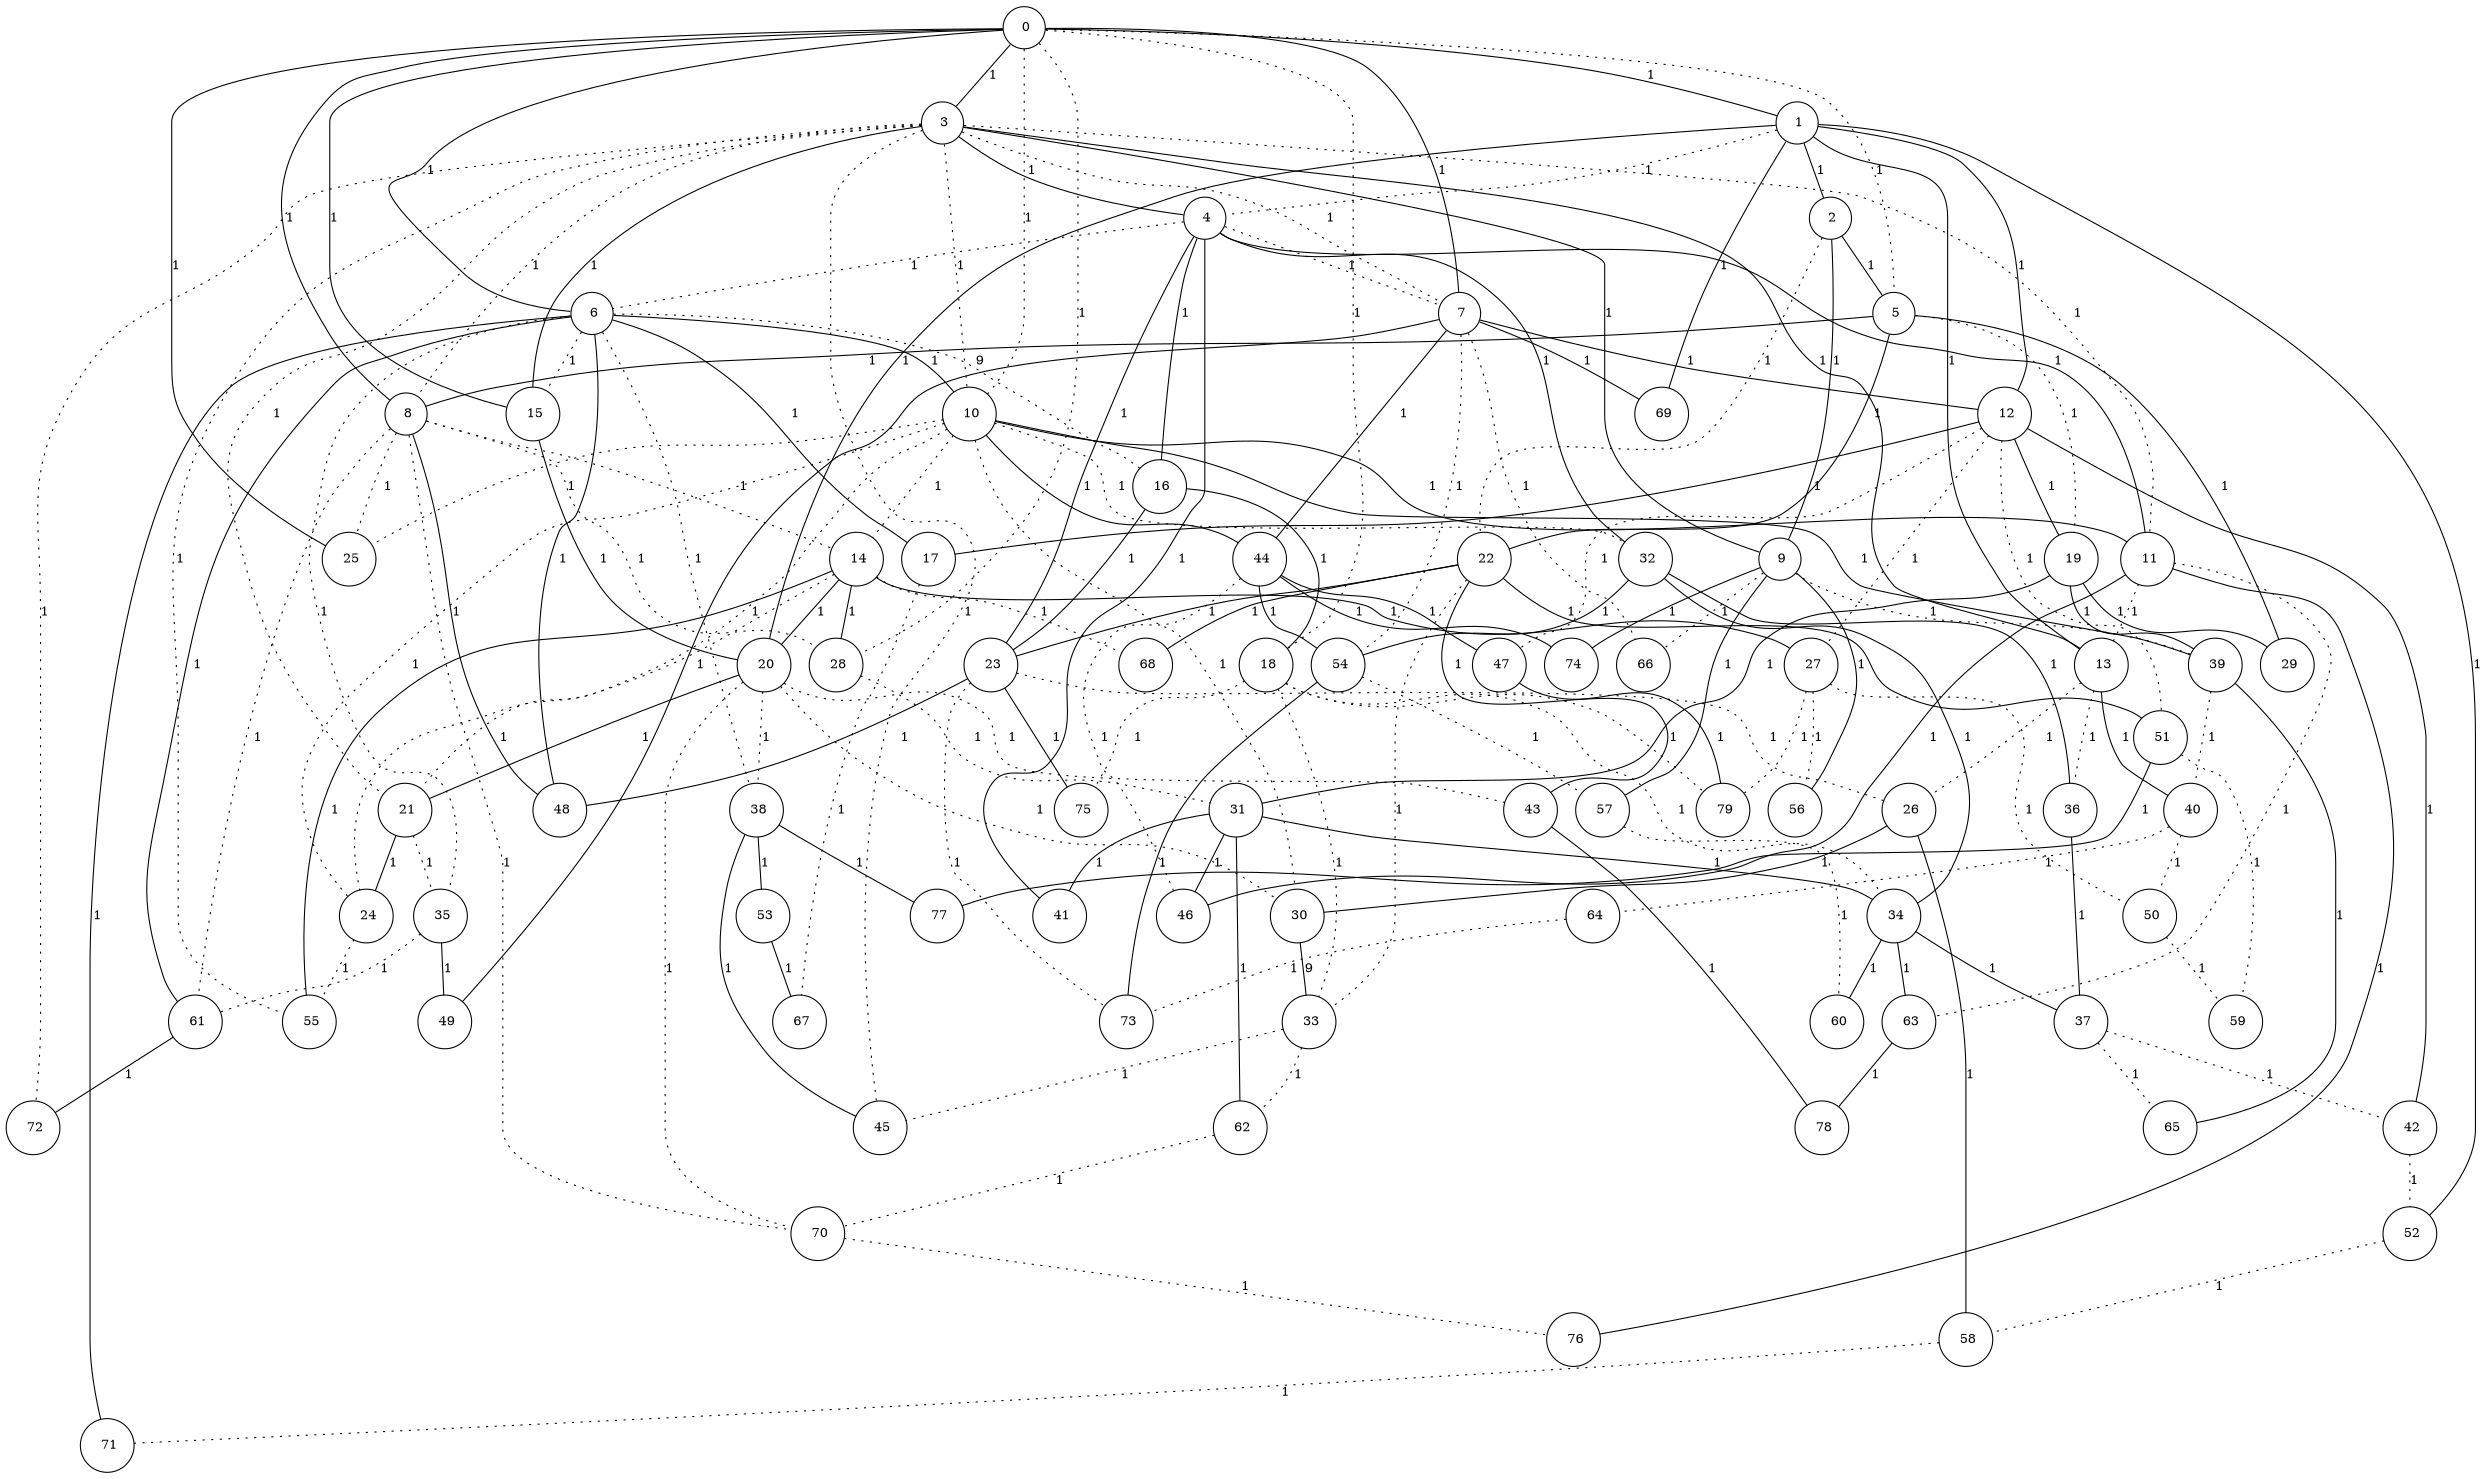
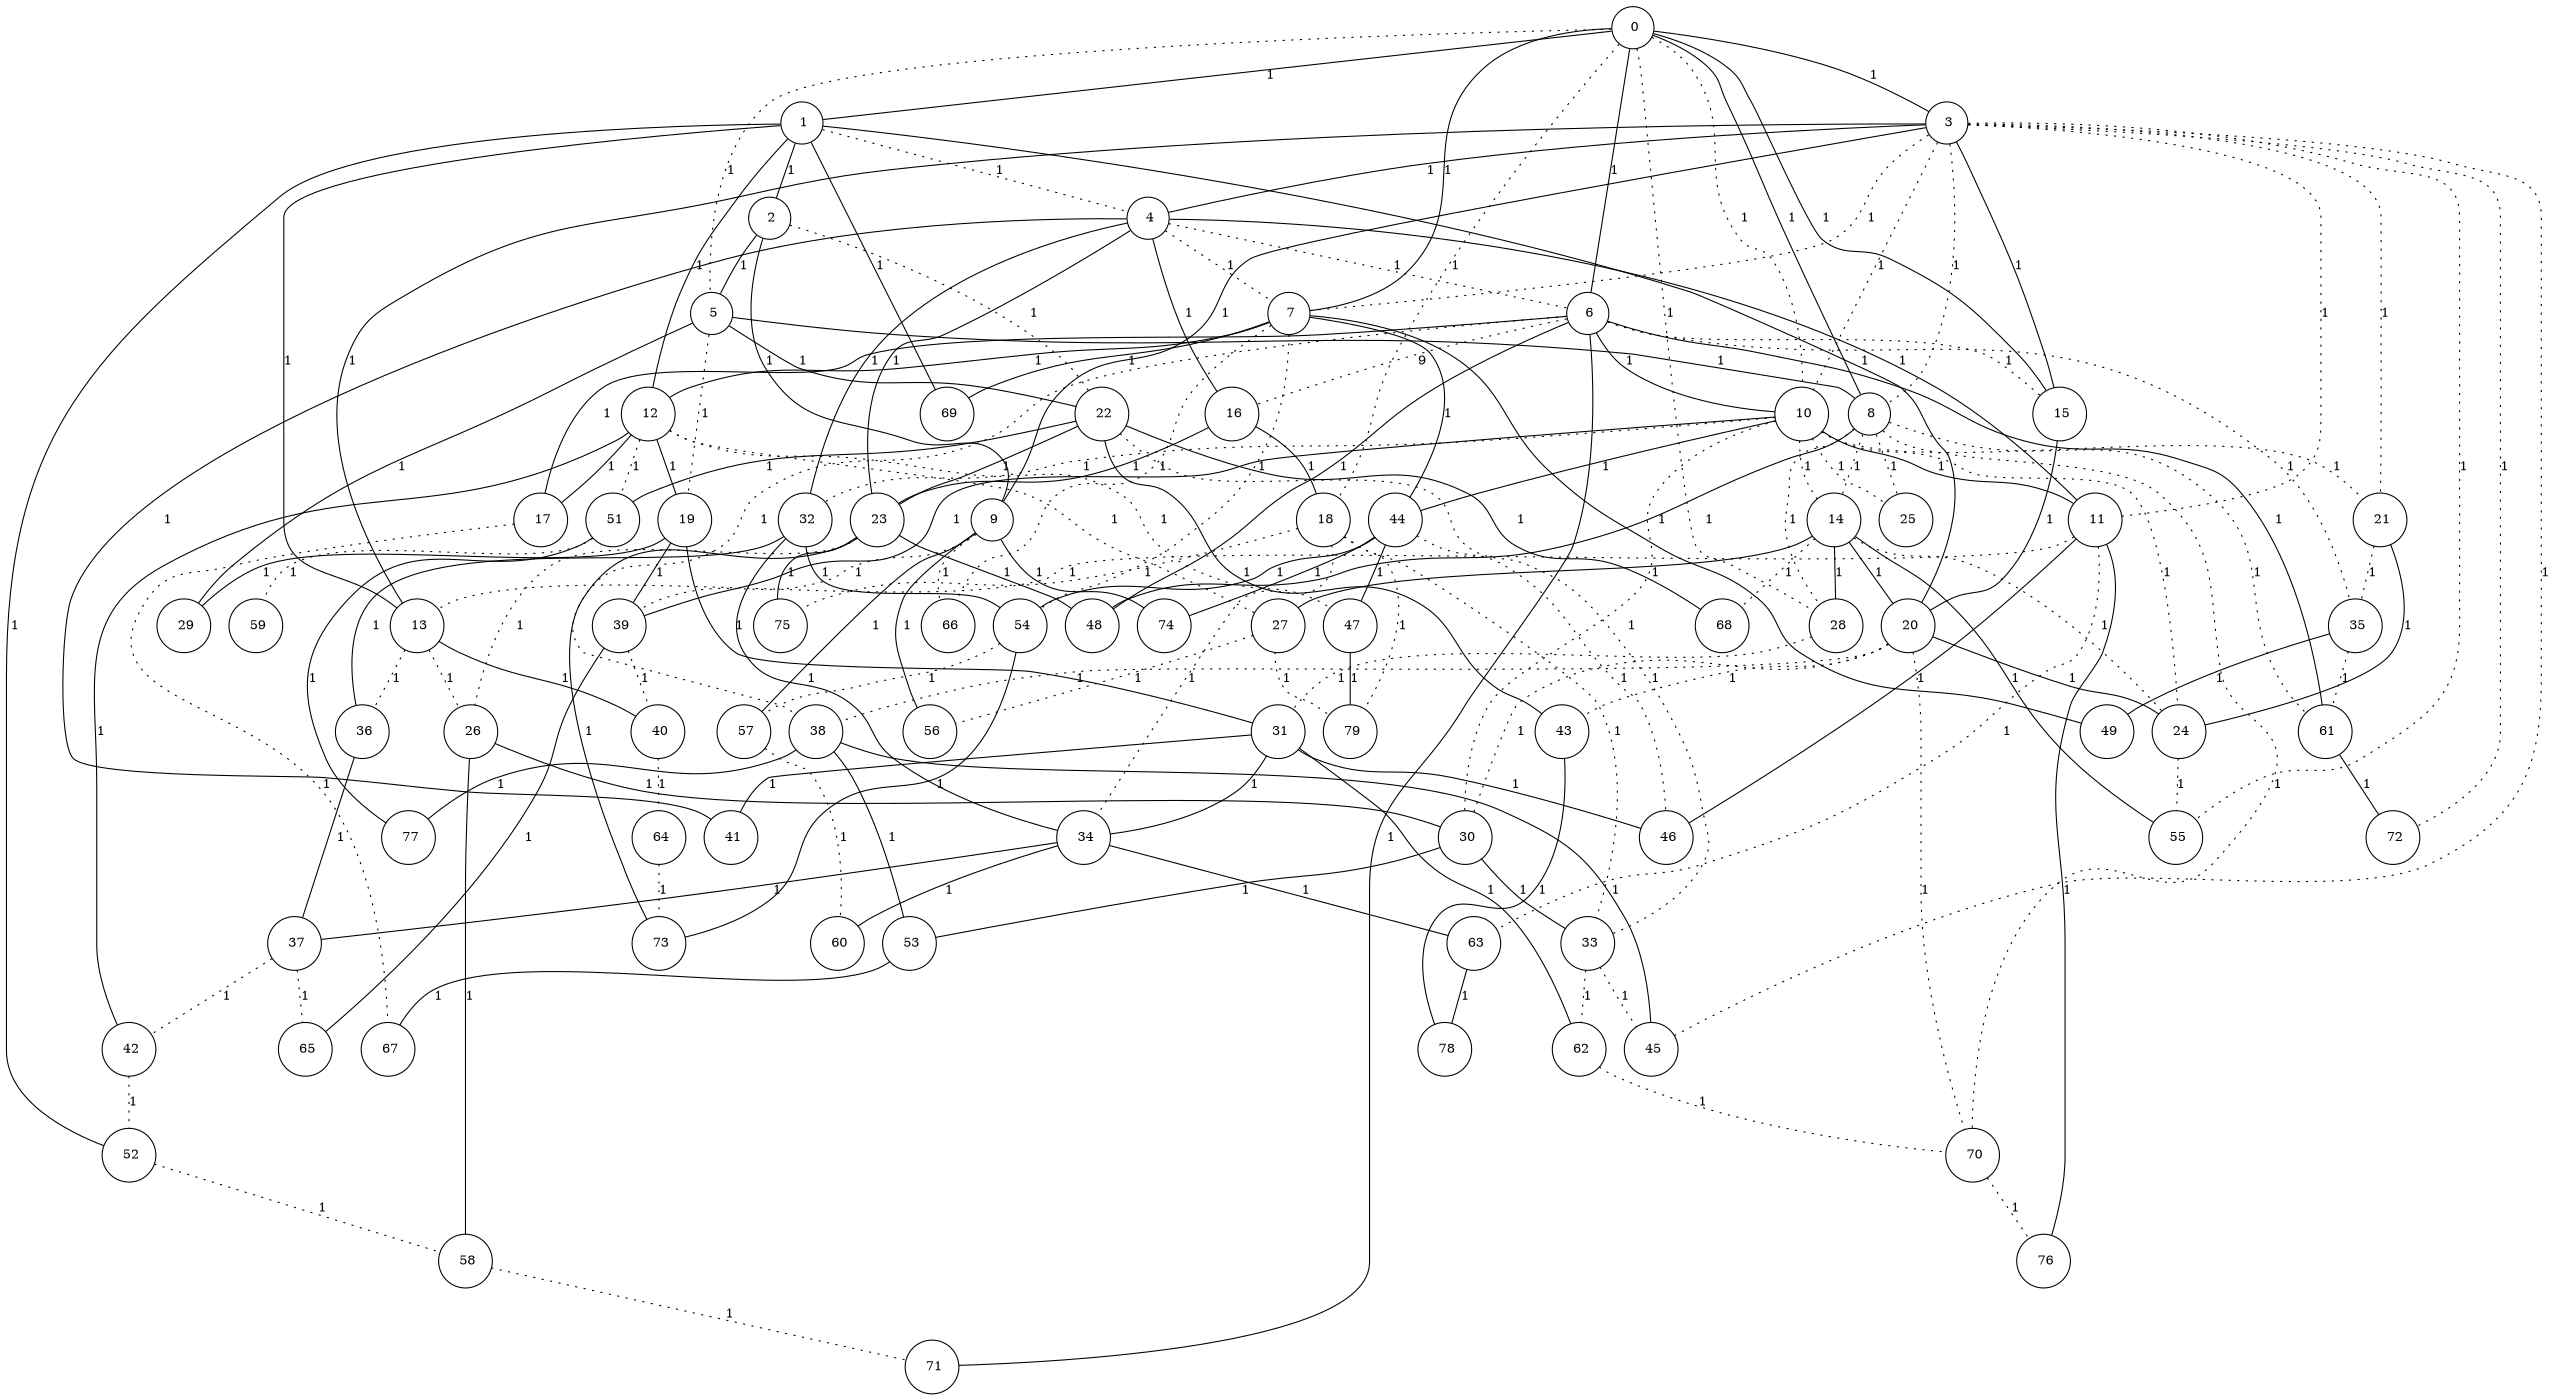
(334, 64) -> none
(583, 734) -> (2051, 680)
(956, 874) -> (571, 648)
none -> (1188, 892)
(2150, 916) -> none
(1309, 969) -> (1523, 891)
